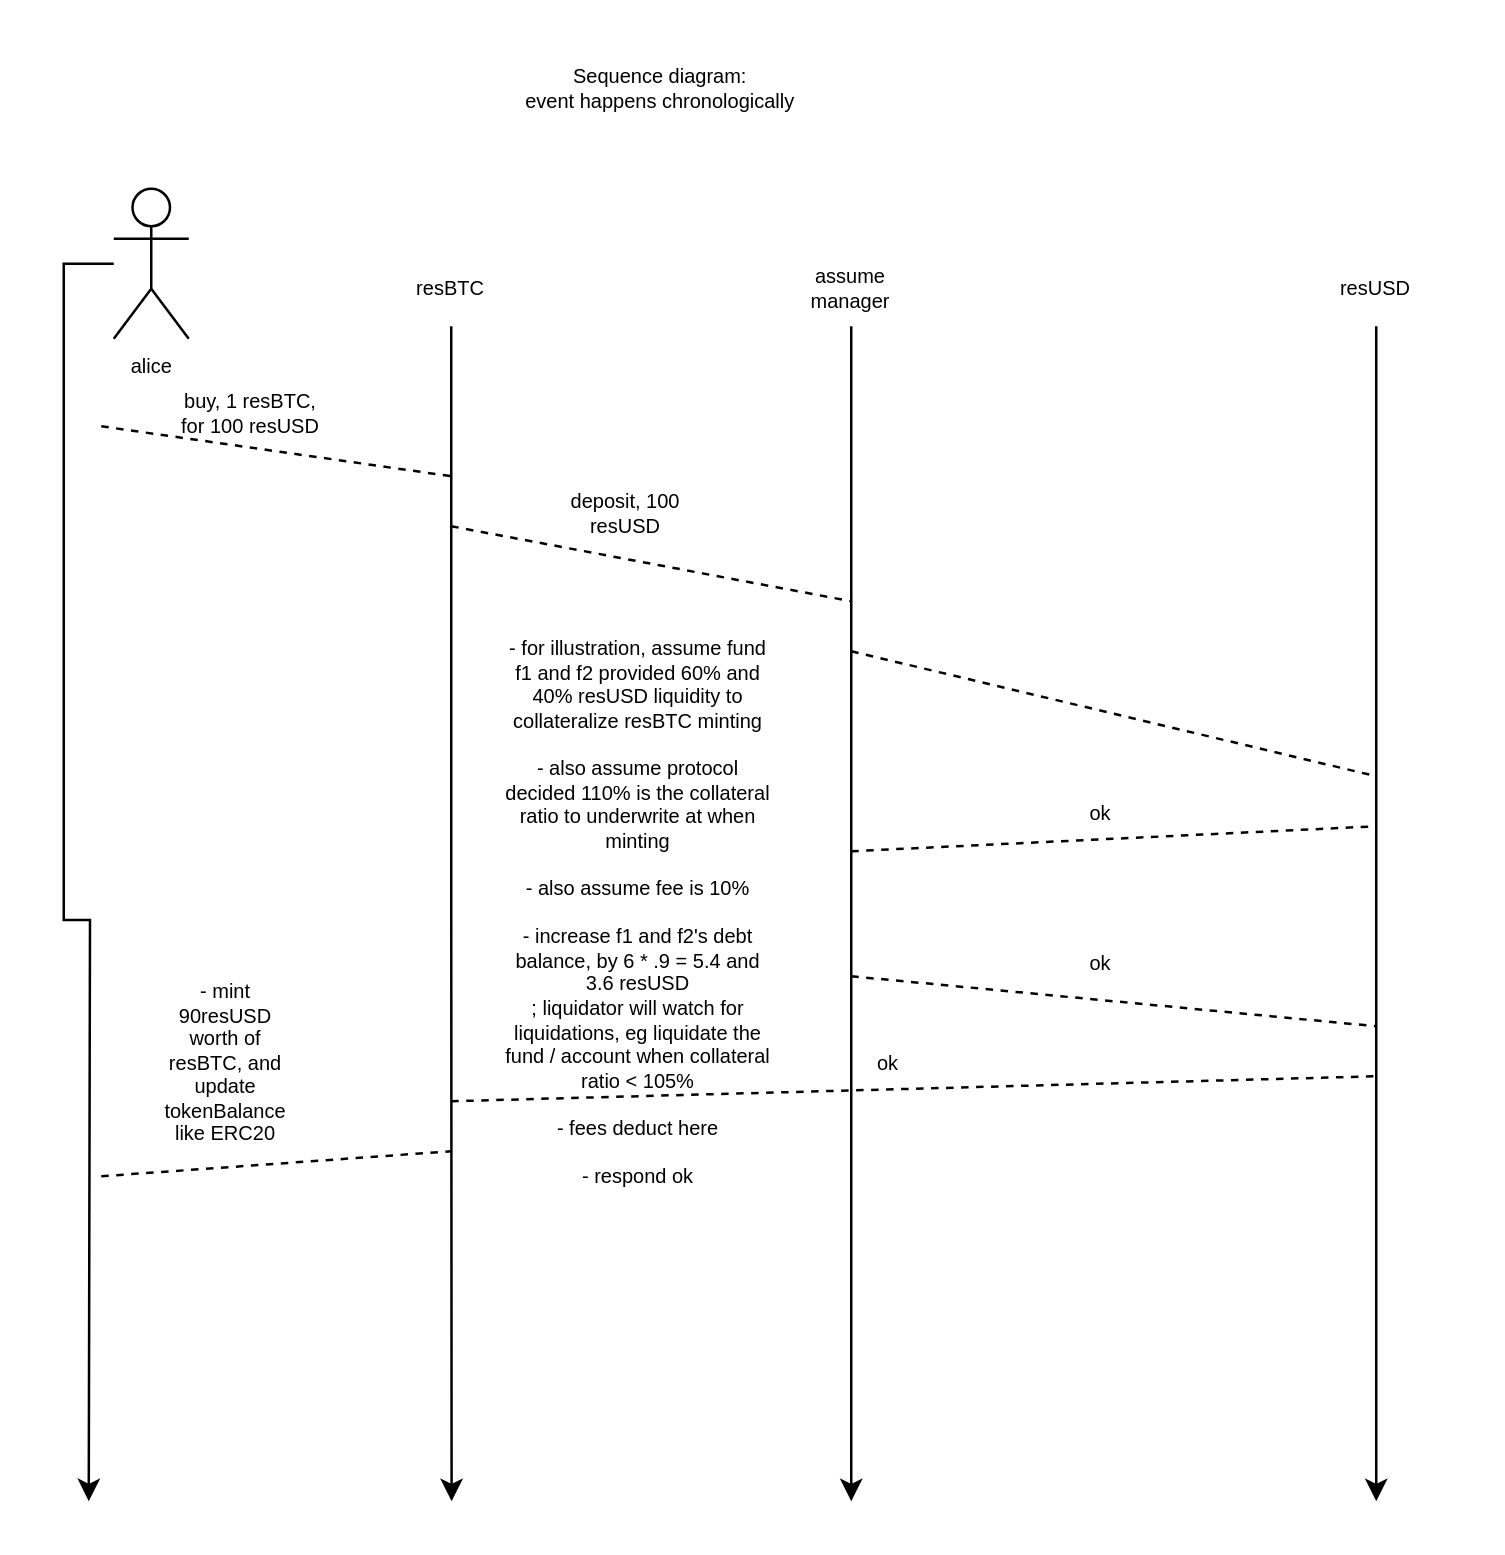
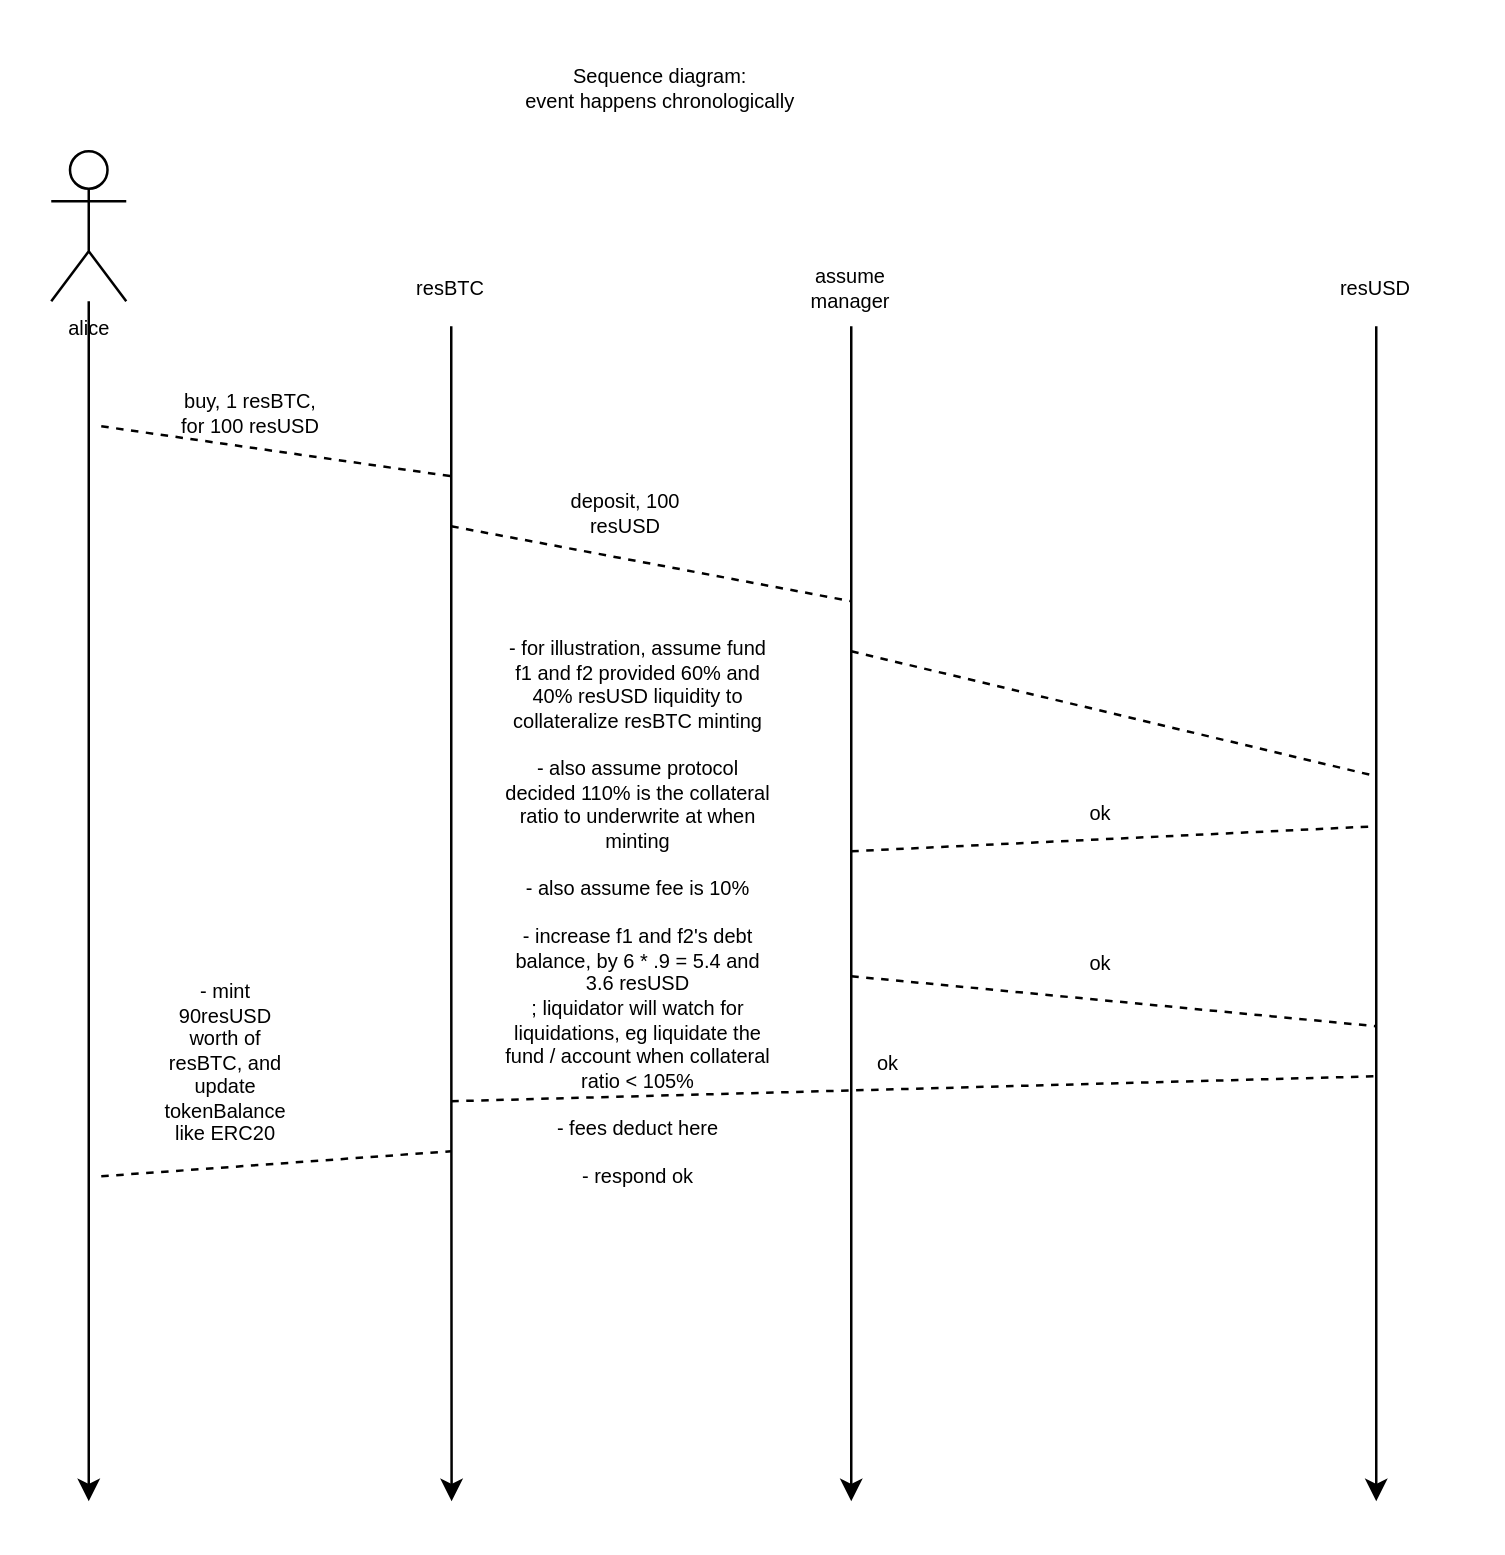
(151, 264) -> (89, 226)
